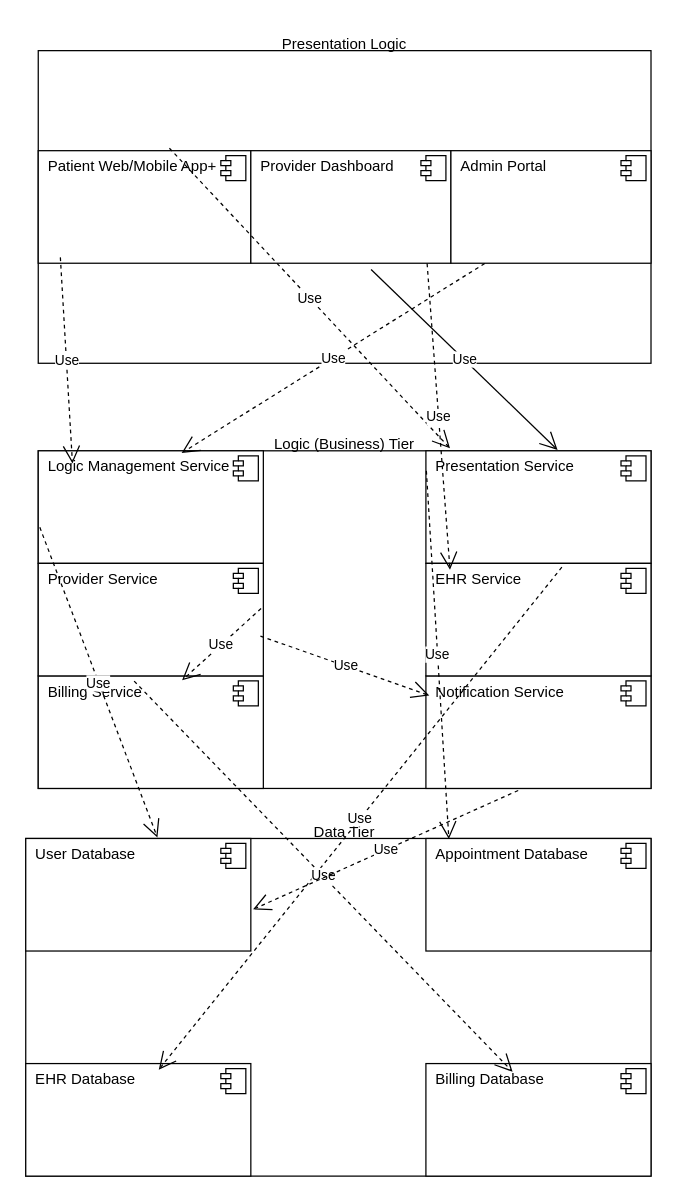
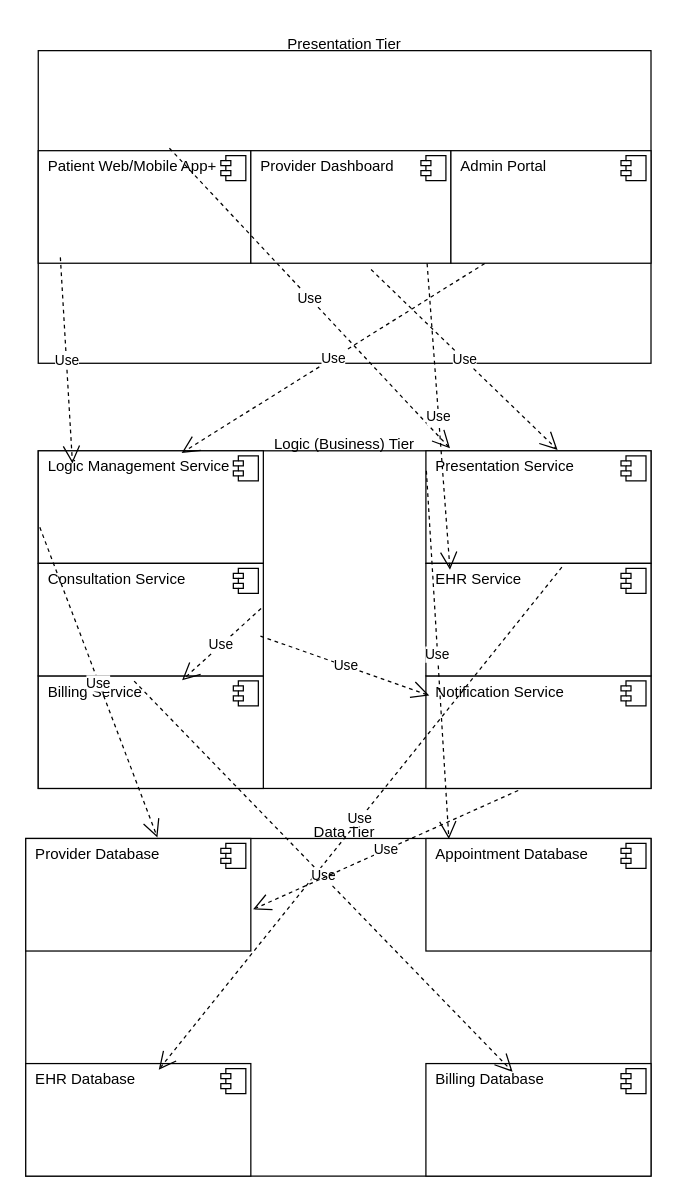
(344, 44) -> (344, 44)
(414, 311) -> (414, 311)
(99, 563) -> (114, 563)
(78, 838) -> (93, 838)
